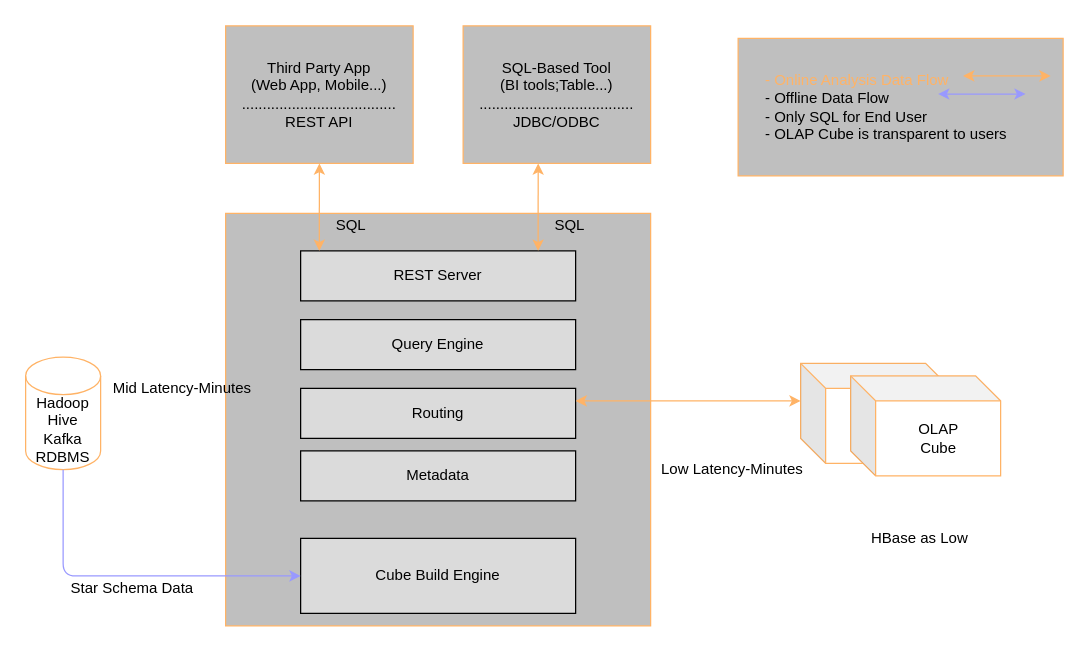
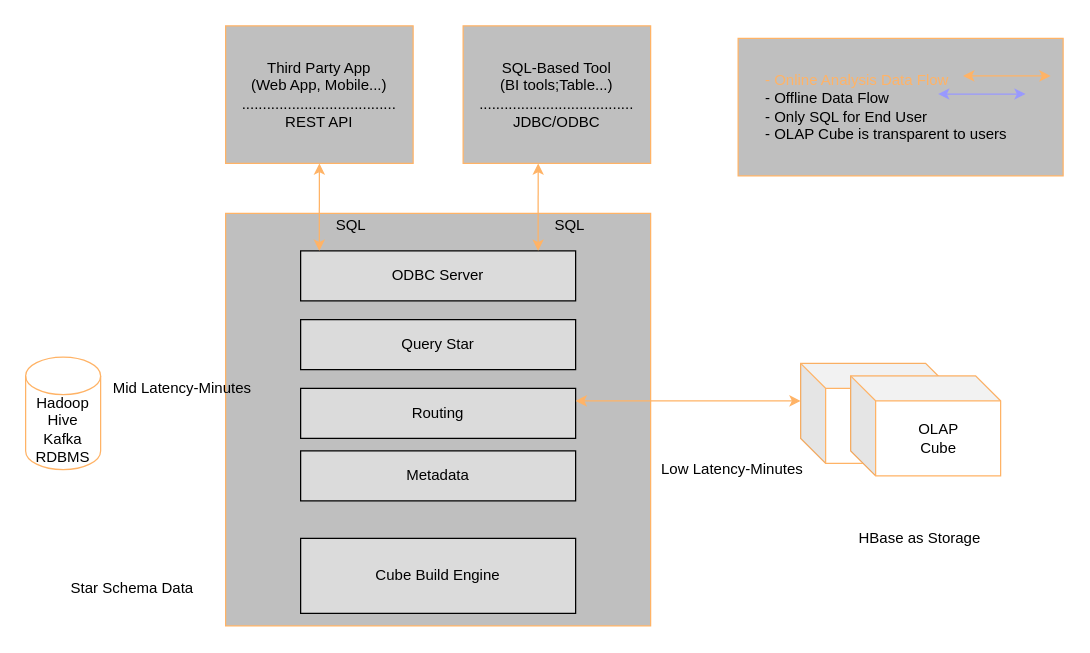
(438, 276) -> (438, 276)
(438, 344) -> (438, 344)
(920, 538) -> (920, 538)
(98, 576) -> none
